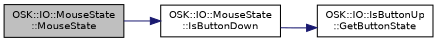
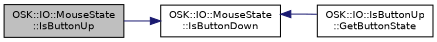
(64, 21) -> (64, 21)
(293, 28) -> (304, 14)
